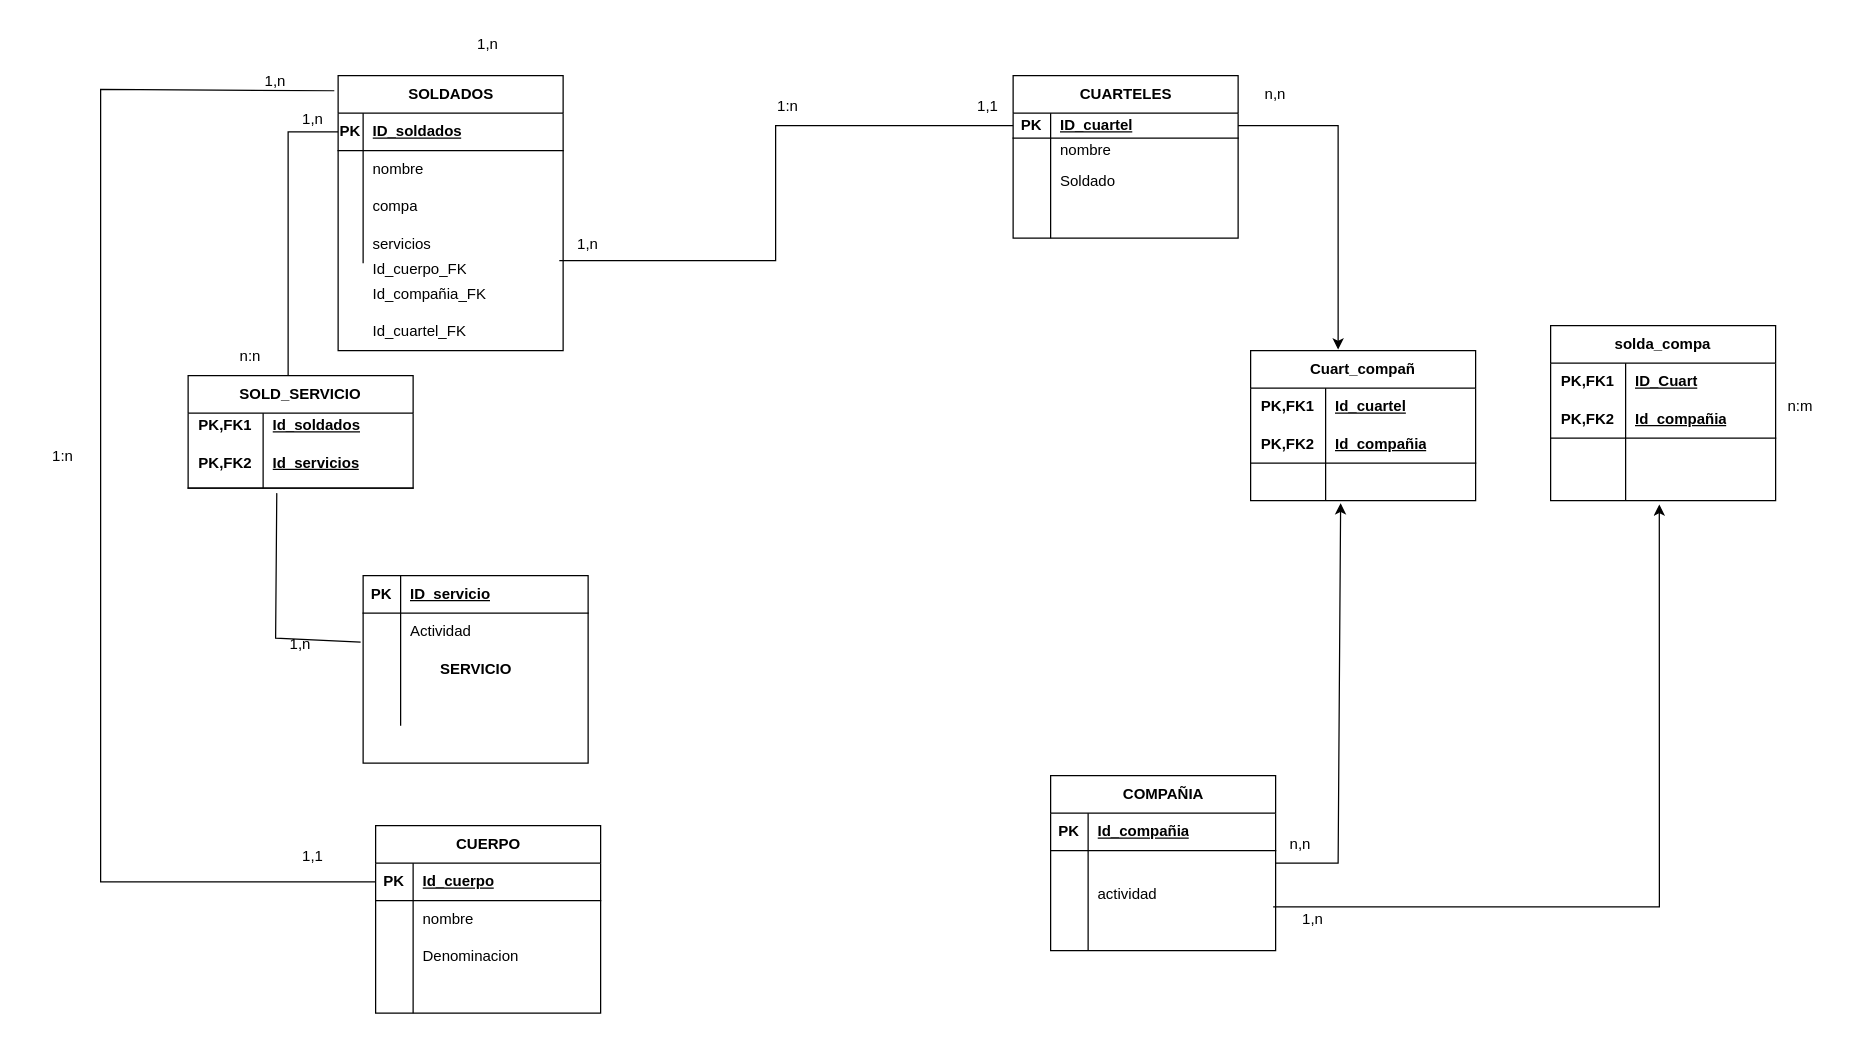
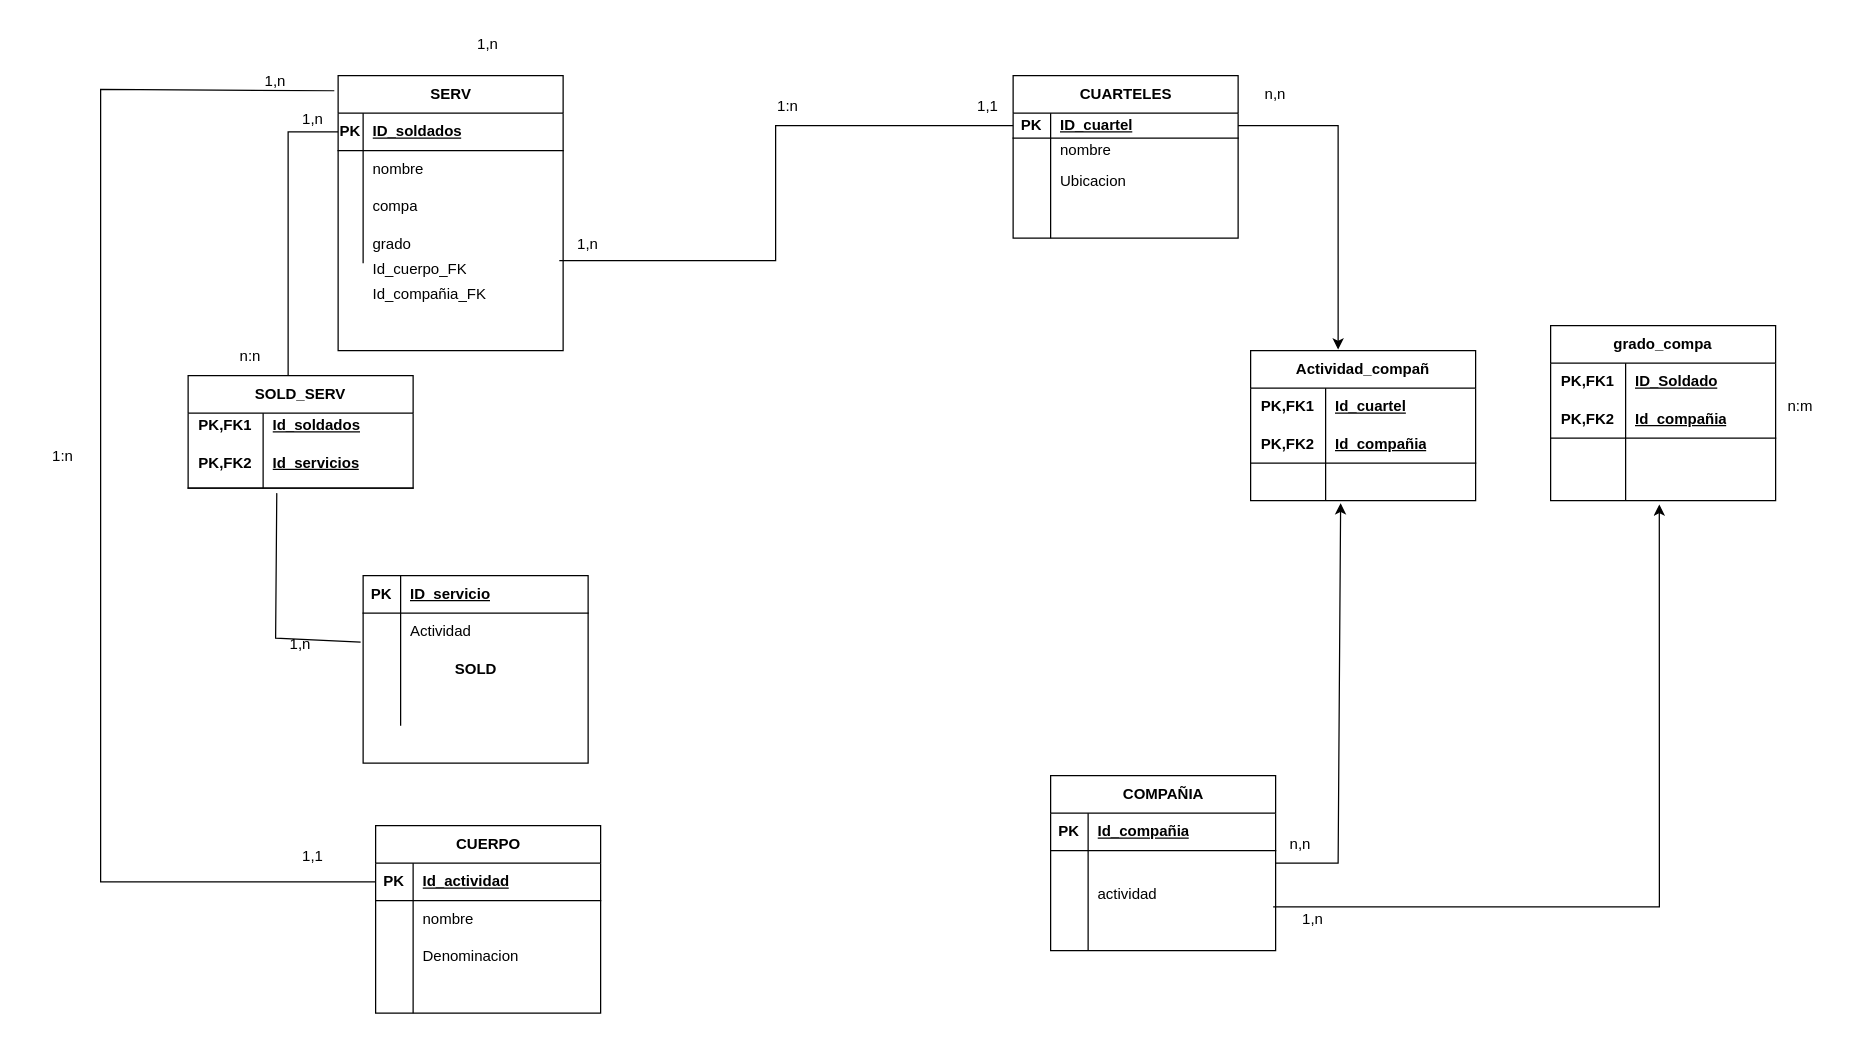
(451, 94) -> (451, 94)
(1088, 182) -> (1095, 182)
(407, 244) -> (394, 244)
(463, 332) -> none
(1663, 344) -> (1663, 344)
(1363, 369) -> (1363, 369)
(1669, 382) -> (1676, 382)
(301, 394) -> (301, 394)
(476, 669) -> (476, 669)
(461, 882) -> (470, 882)
